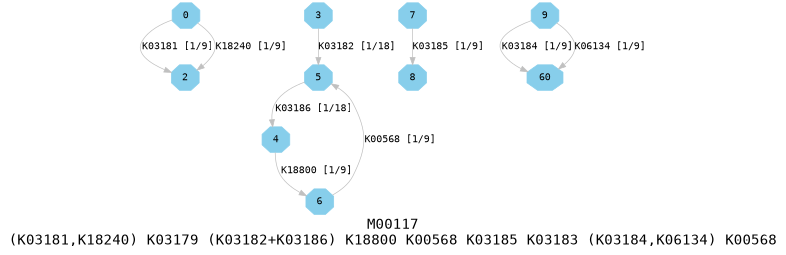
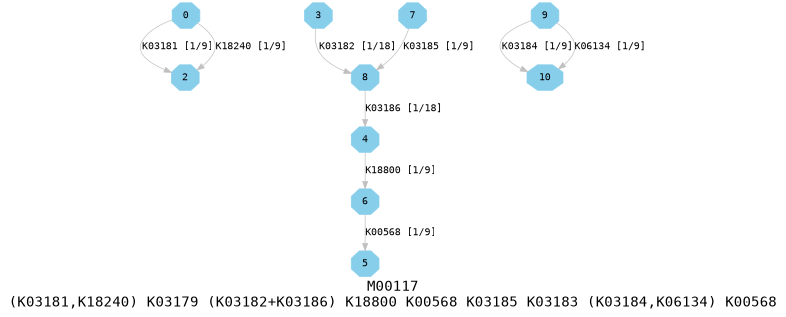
(318, 43) -> (321, 55)
(545, 78) -> (545, 78)
(281, 95) -> (365, 105)
